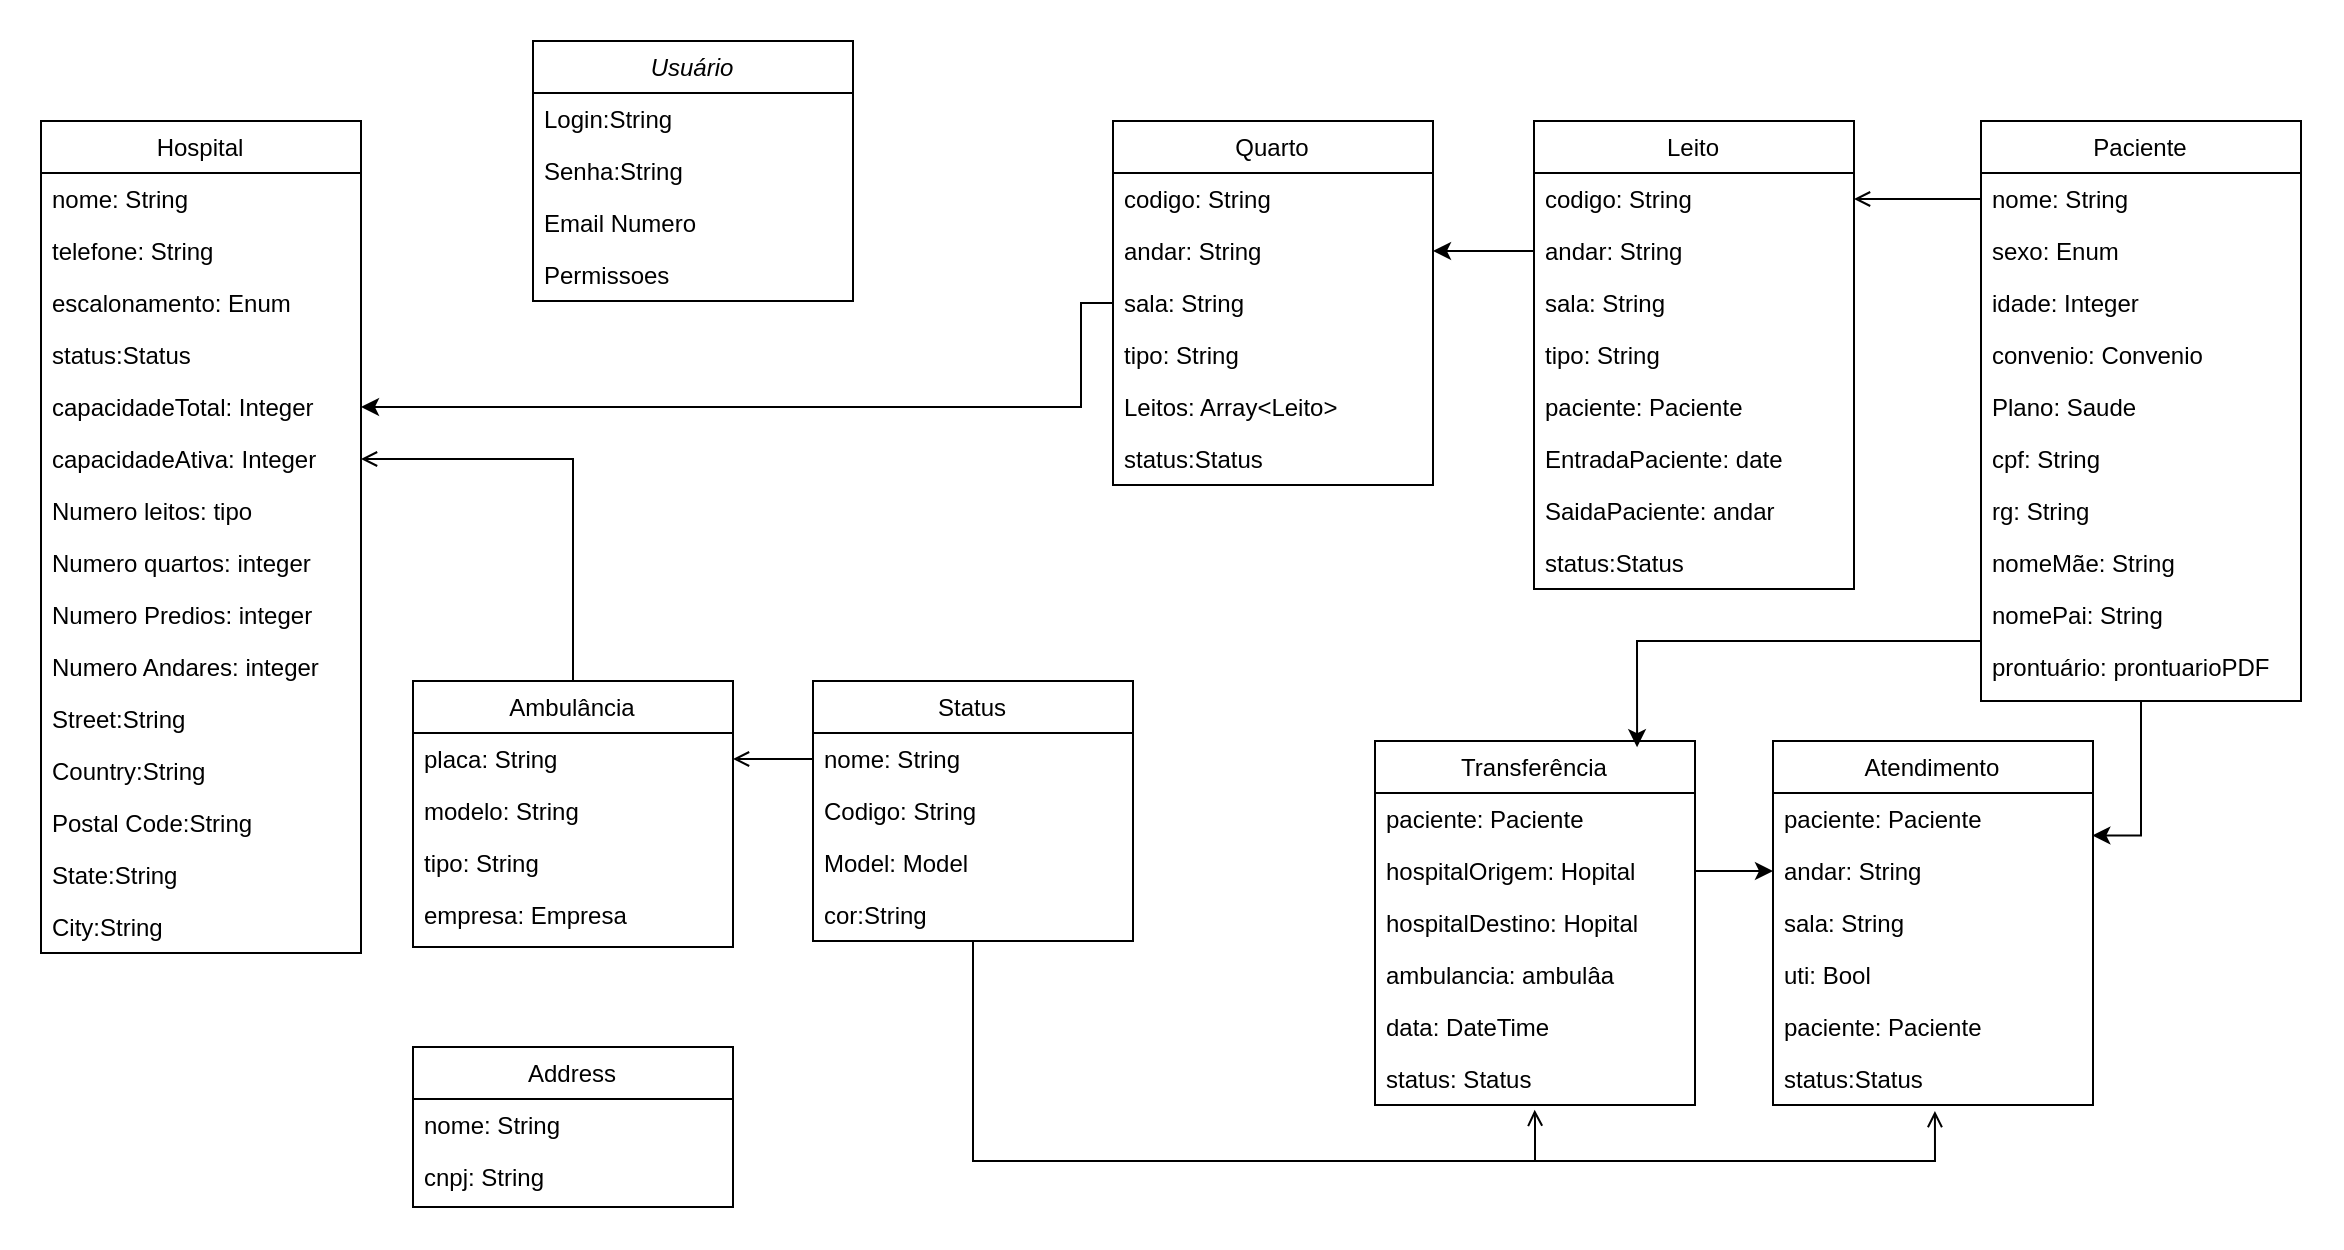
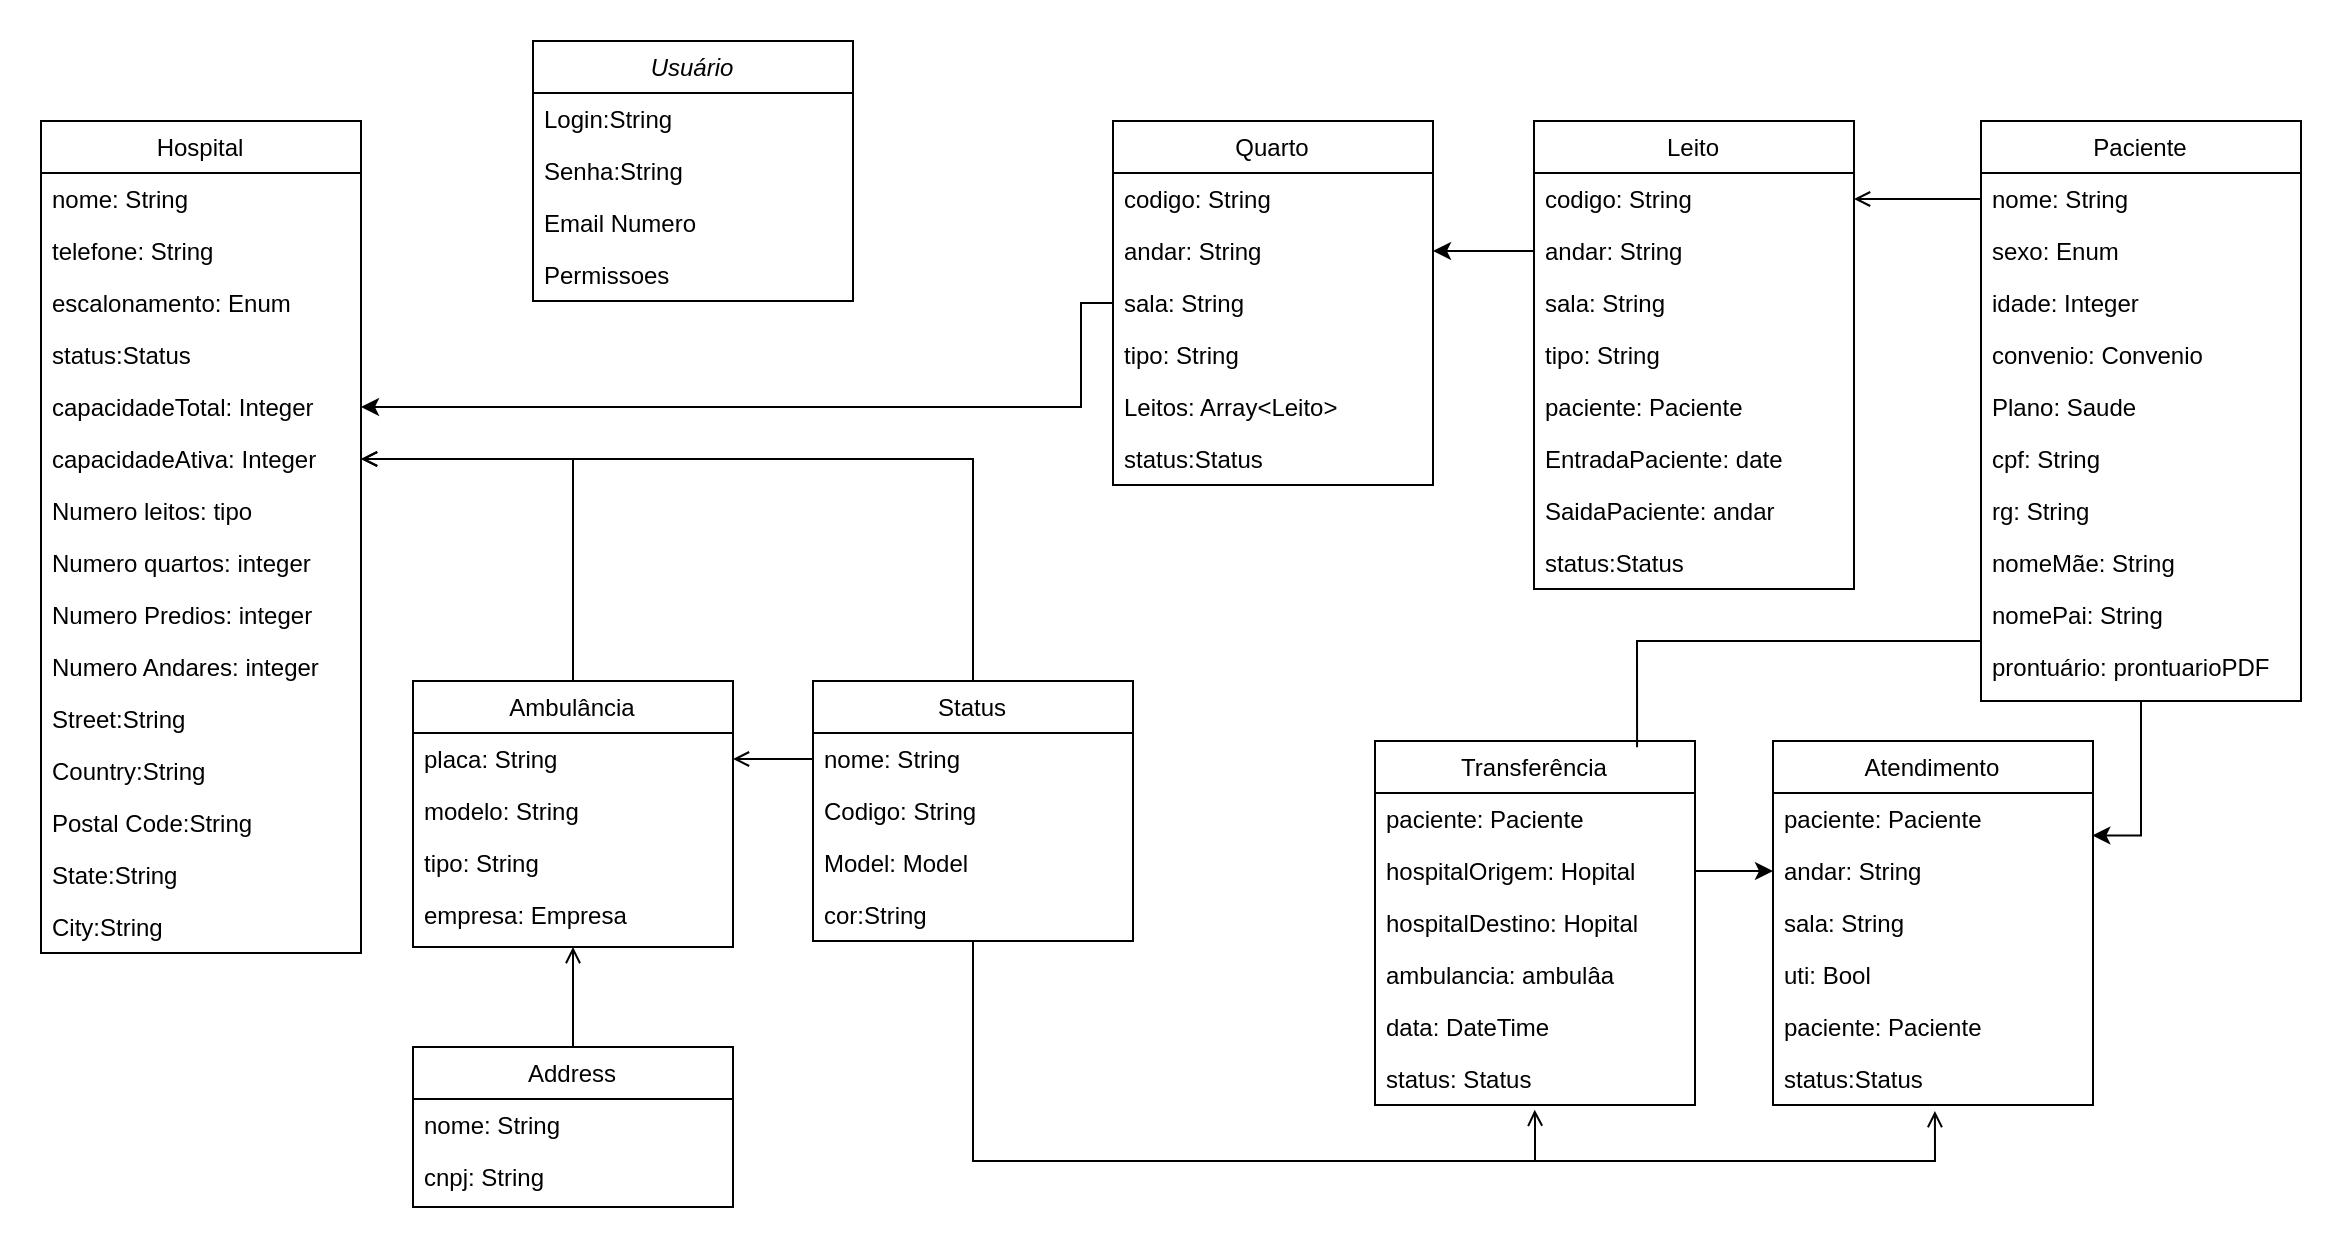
none -> (886, 459)
(1637, 732) -> (1637, 738)
none -> (573, 1000)
